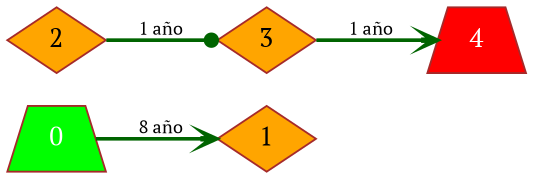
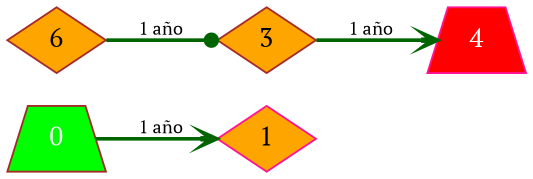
(57, 40) -> (57, 40)
(477, 40) -> (477, 40)
(162, 129) -> (162, 129)
(267, 139) -> (267, 139)
